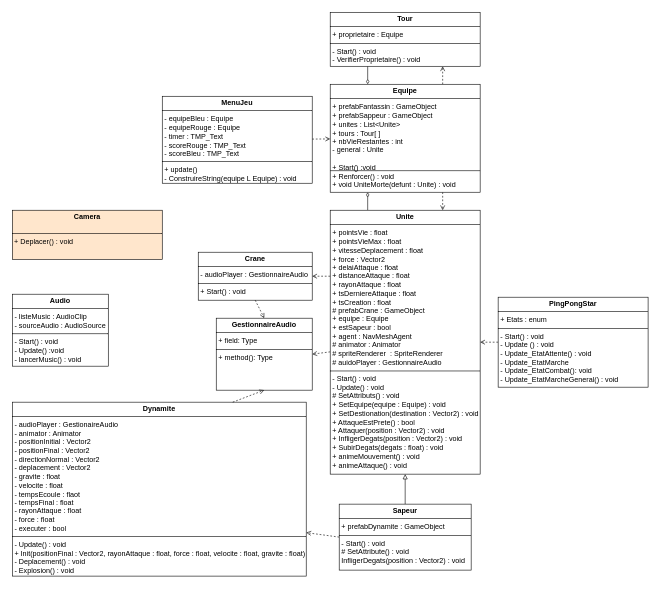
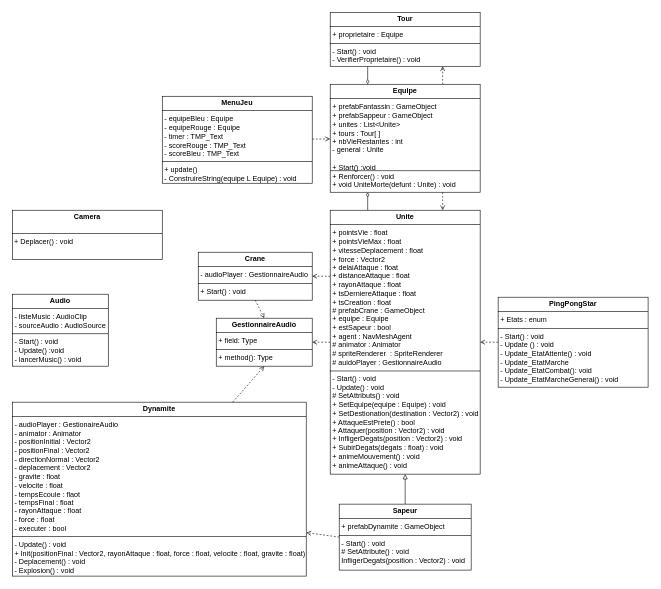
(87, 235) -> (87, 235)
(264, 354) -> (264, 342)
